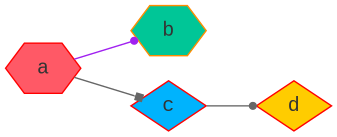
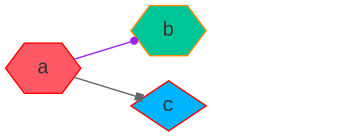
(294, 106) -> none
